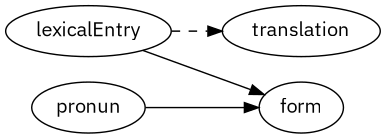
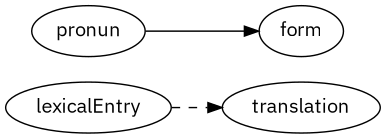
(197, 70) -> none
